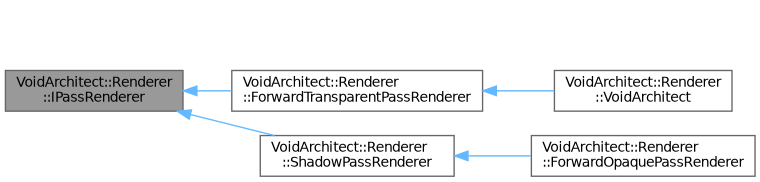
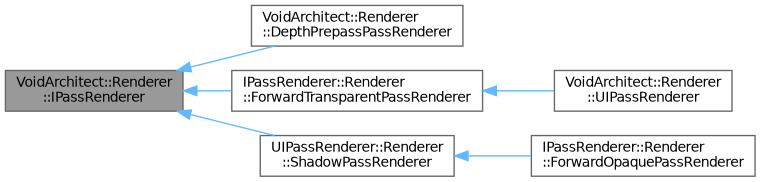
none -> (357, 26)
(357, 91) -> (357, 91)
(643, 91) -> (643, 91)
(357, 156) -> (357, 156)
(643, 156) -> (643, 156)
